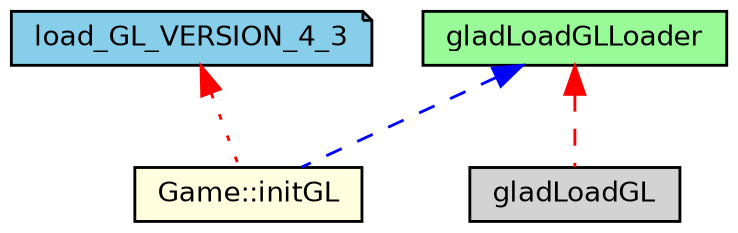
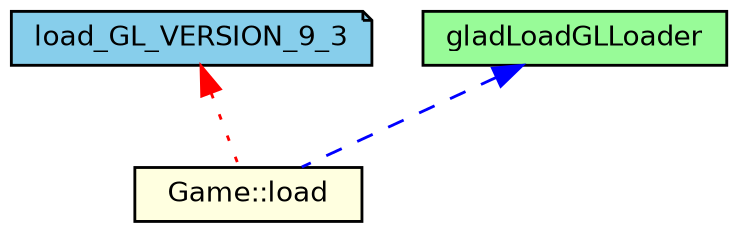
(192, 38) -> (192, 38)
(248, 194) -> (248, 194)
(575, 194) -> none
